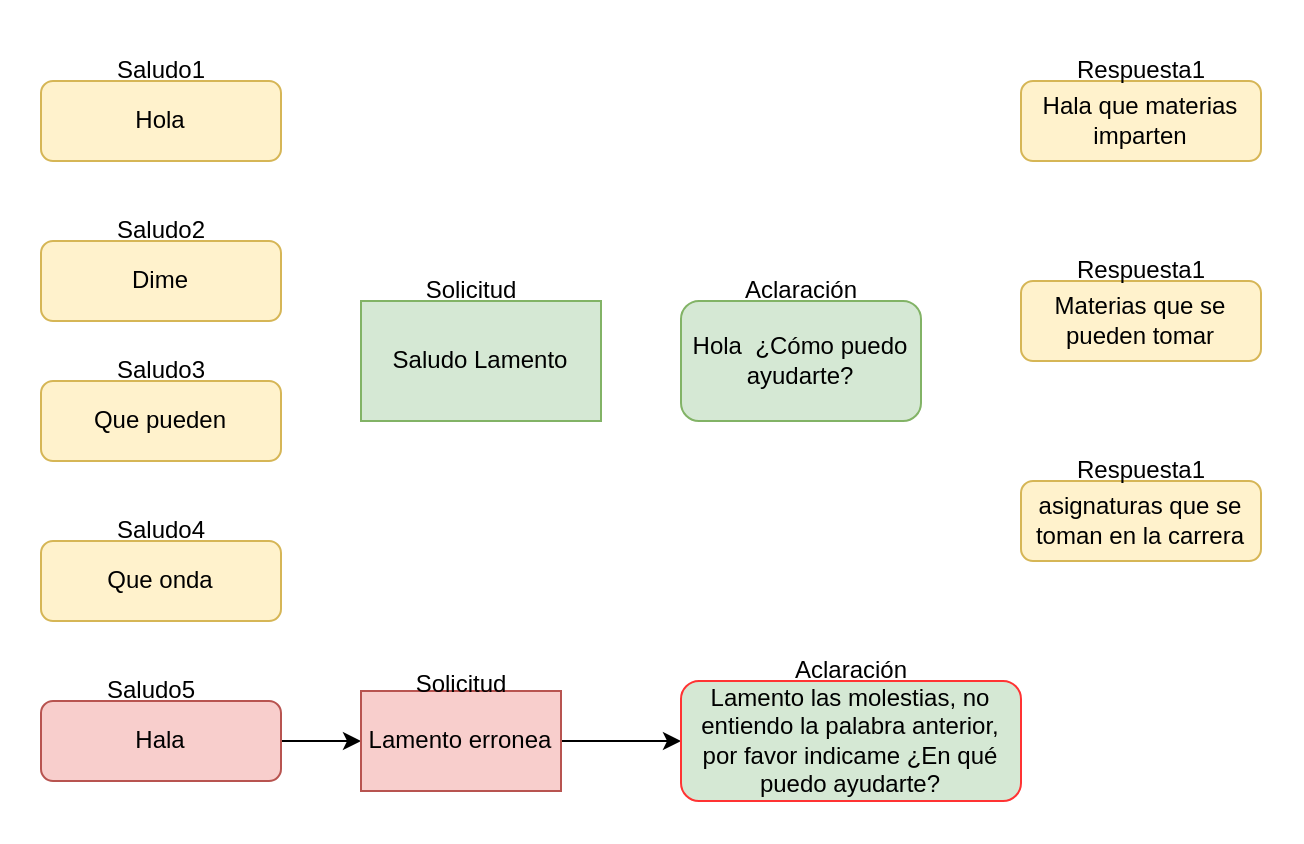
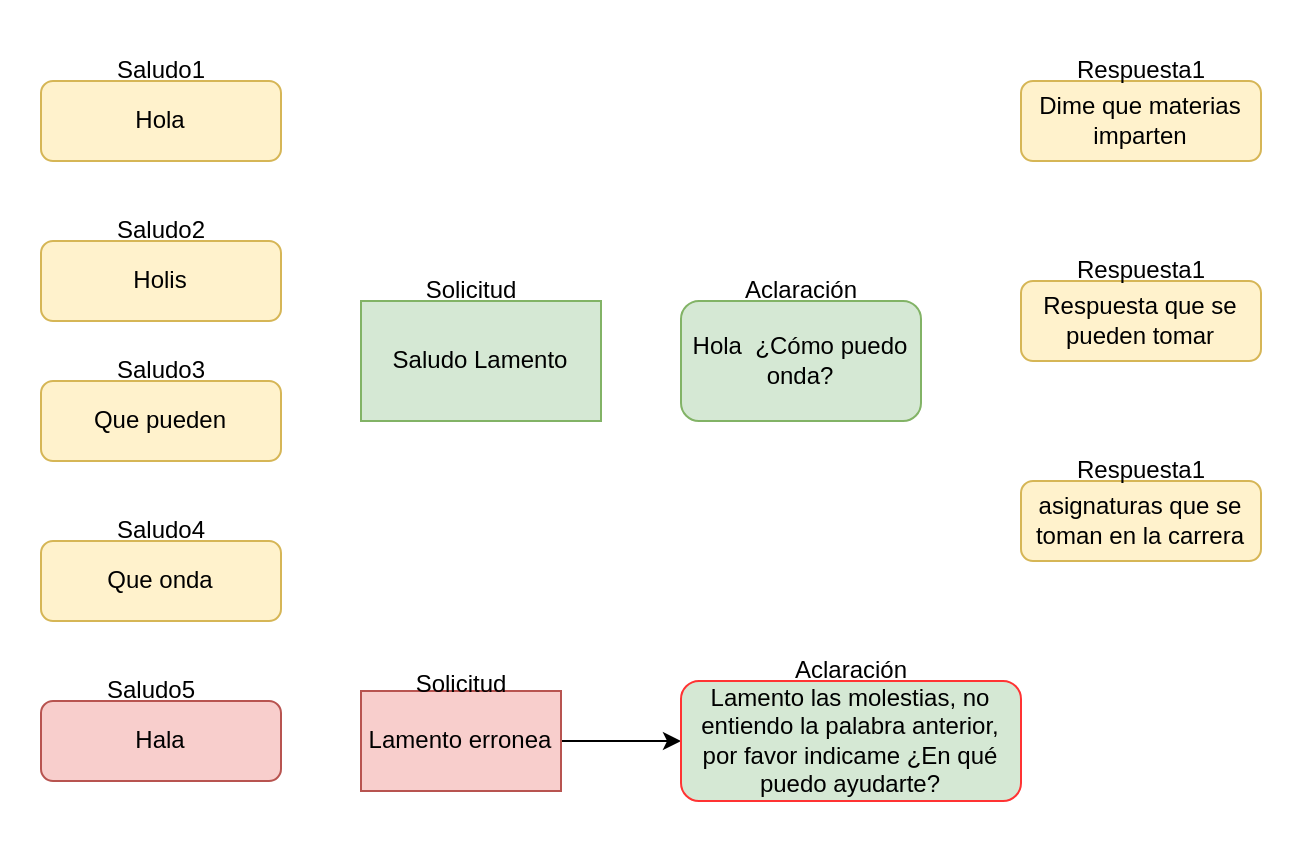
(1141, 121) -> (1141, 121)
(161, 281) -> (161, 281)
(1141, 321) -> (1141, 321)
(801, 361) -> (801, 361)
(314, 741) -> none
